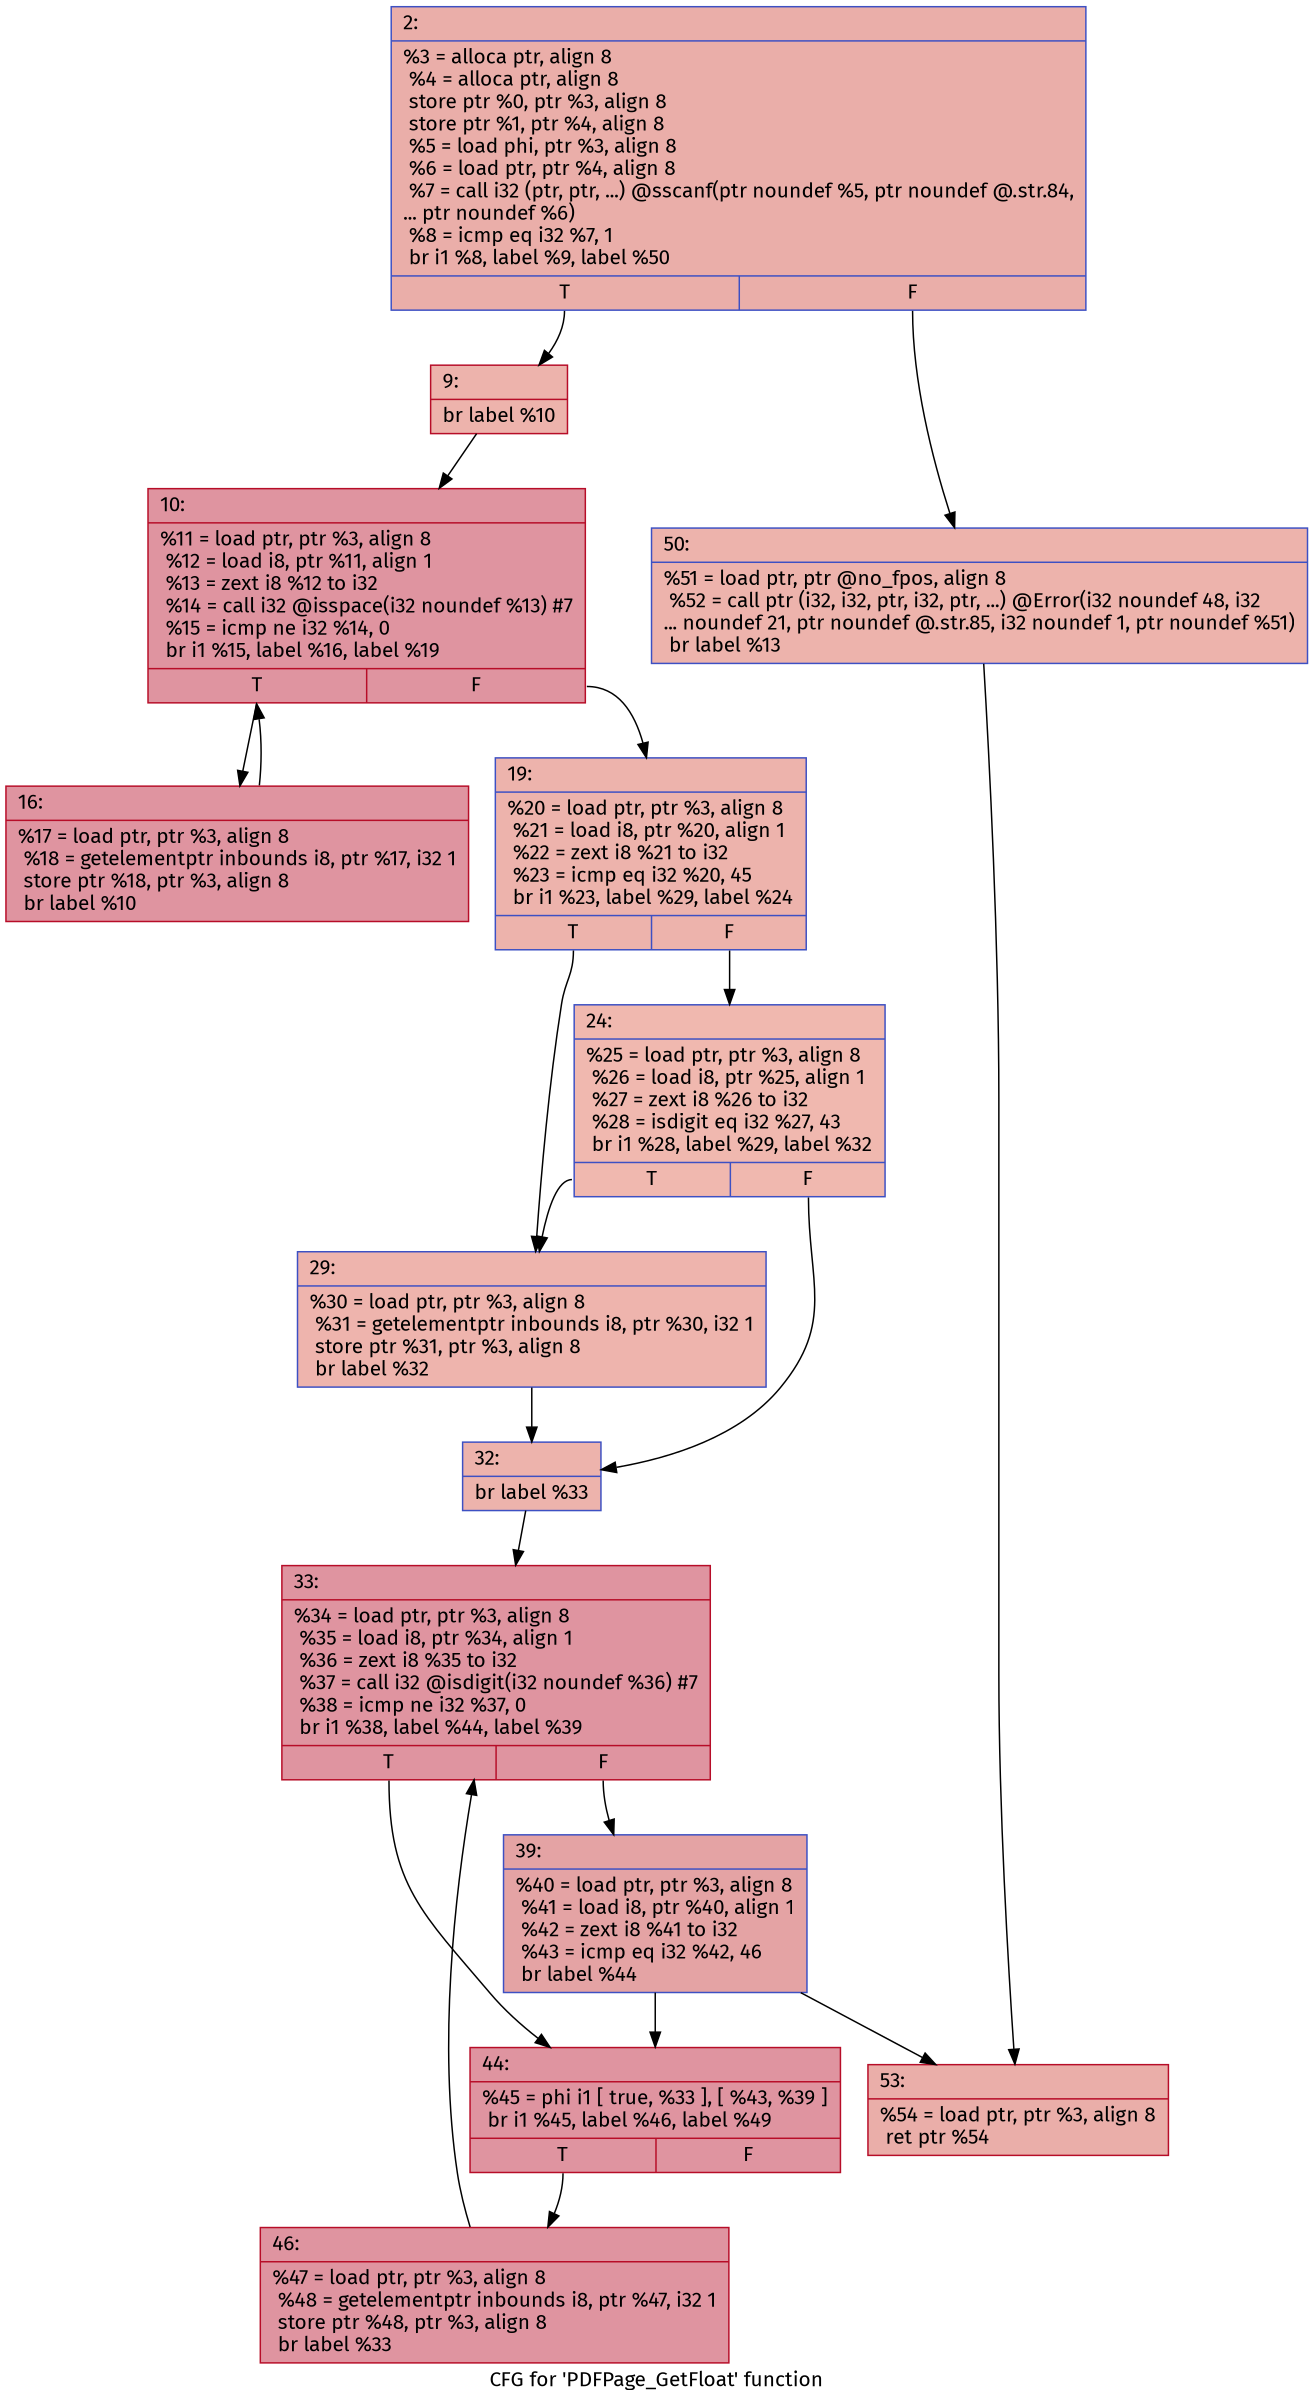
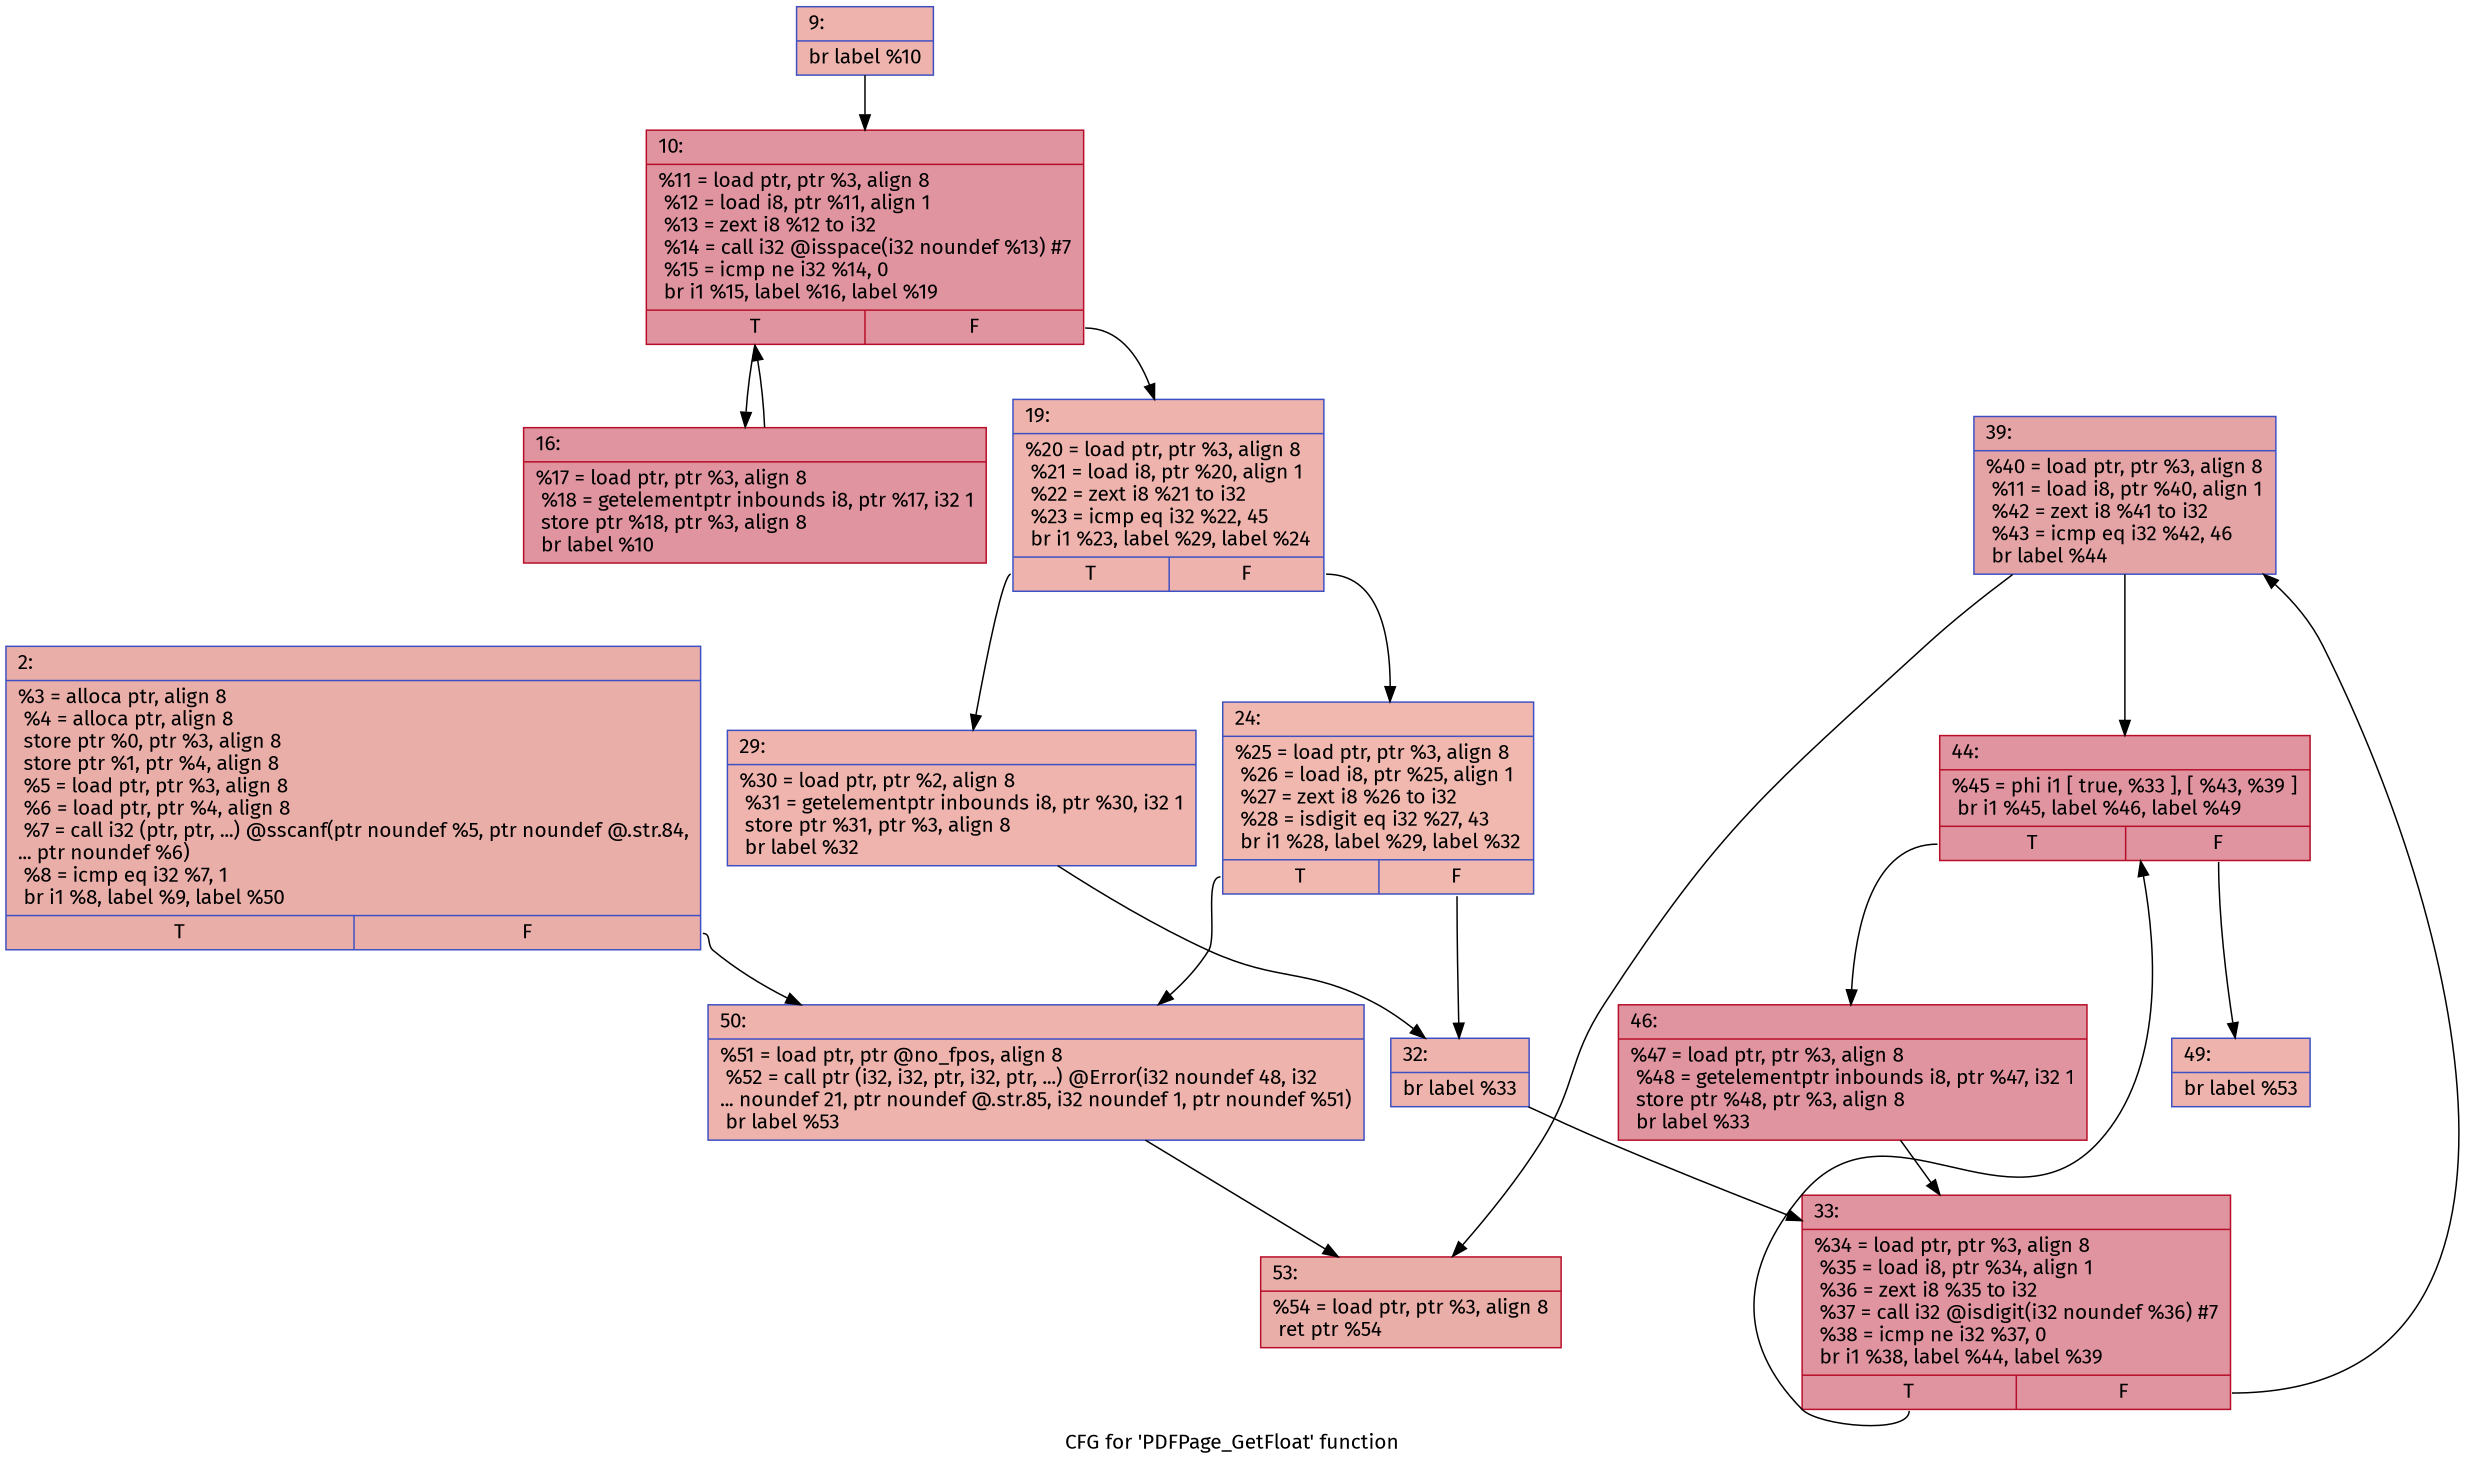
(540, 147) -> (153, 786)
(560, 333) -> none
(499, 399) -> (865, 41)
(722, 646) -> (780, 1122)
(630, 875) -> (1147, 517)
none -> (2241, 1072)
(551, 1204) -> (1211, 942)
(448, 1302) -> (878, 781)
(655, 1908) -> (2125, 489)
